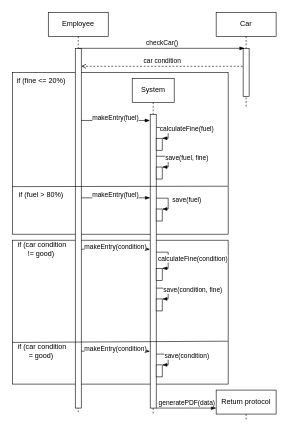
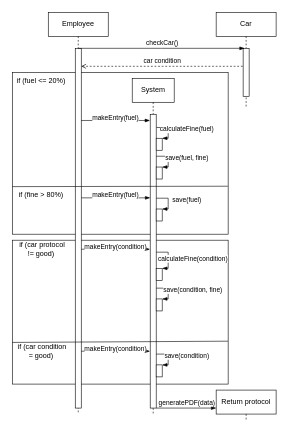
(42, 81) -> (42, 81)
(42, 195) -> (42, 195)
(42, 249) -> (42, 249)
